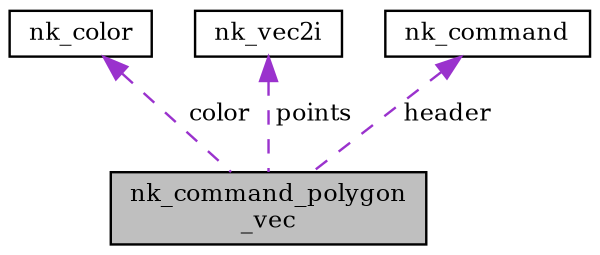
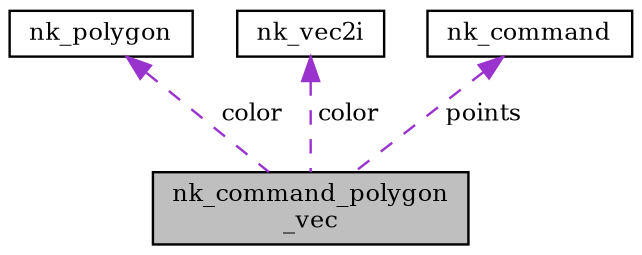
(81, 34) -> (101, 34)
(311, 114) -> (344, 114)
(444, 114) -> (480, 114)
